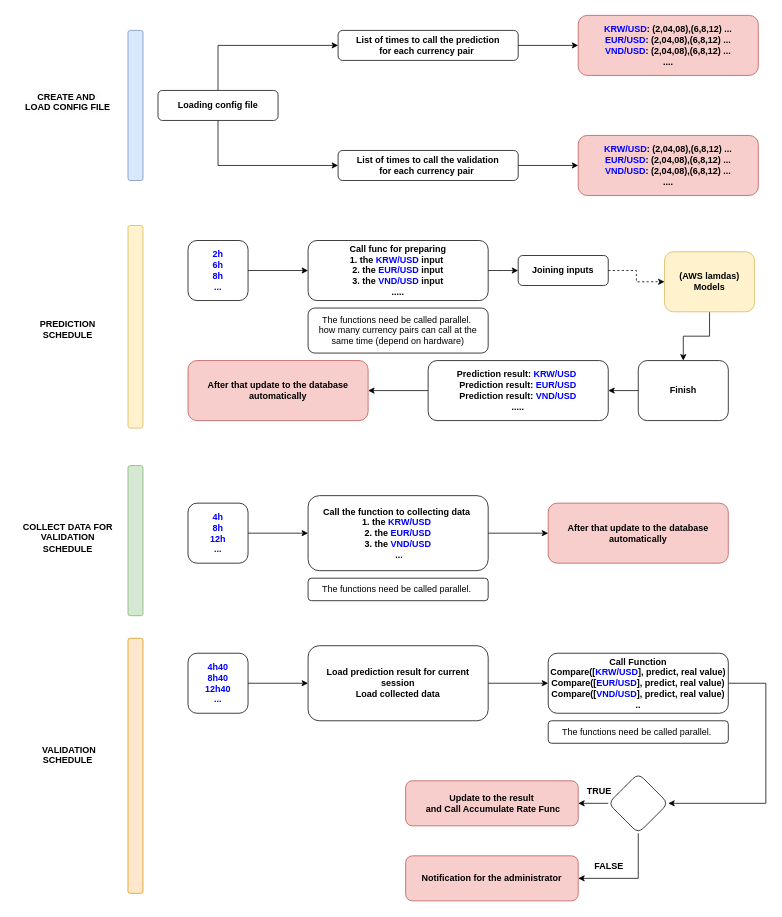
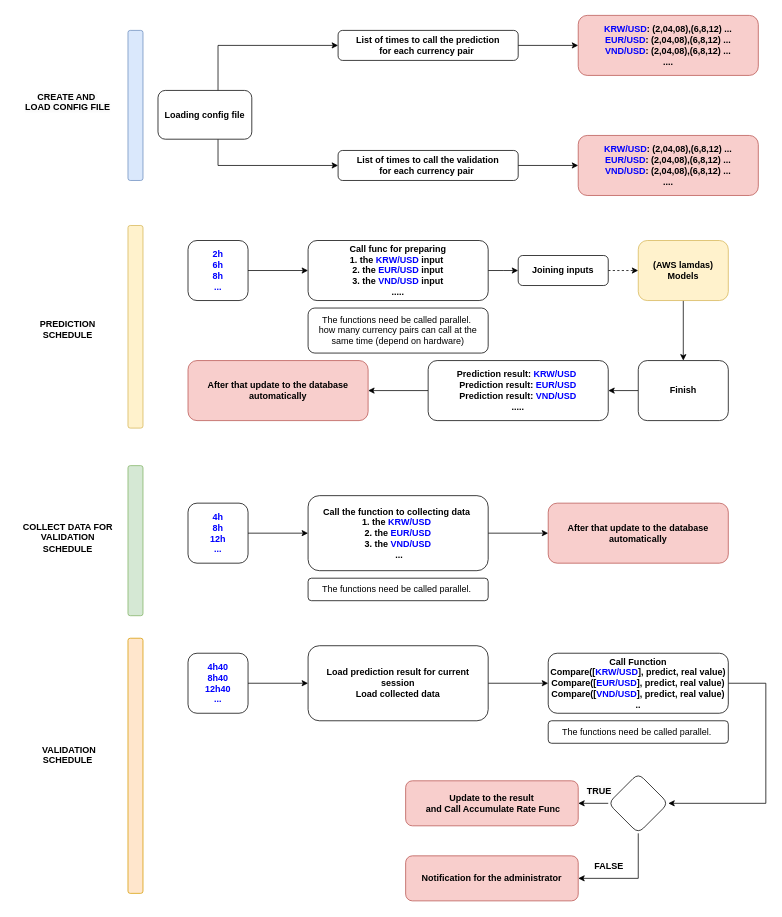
(218, 105) -> (205, 115)
(709, 282) -> (683, 270)
